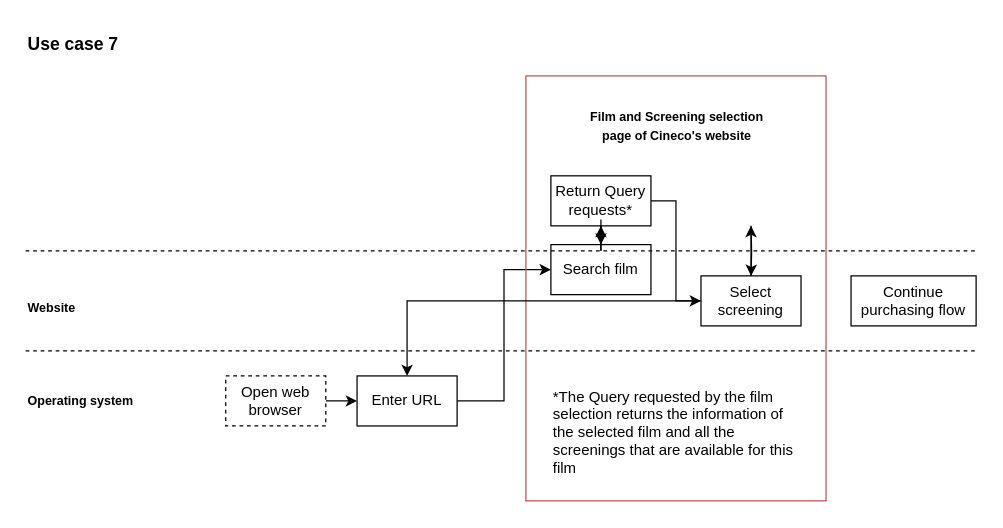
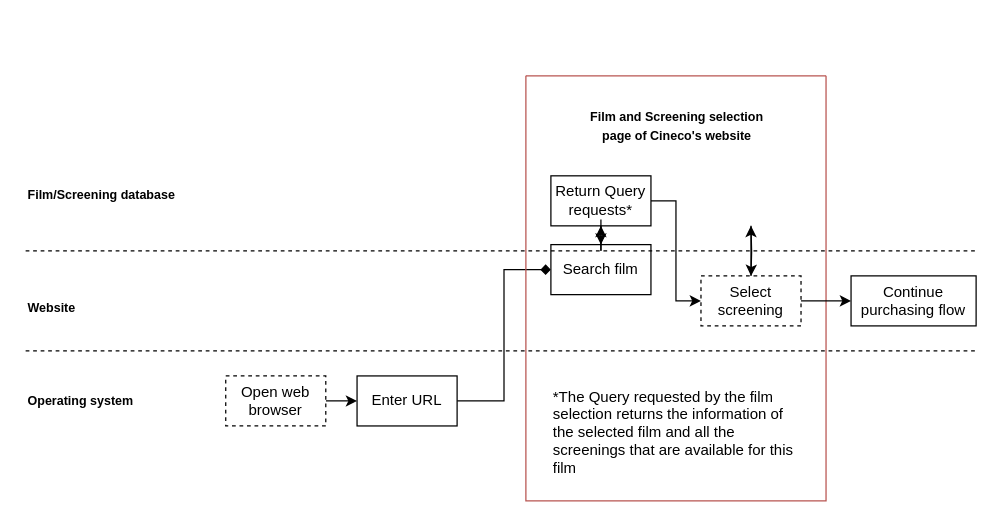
(101, 44) -> none
none -> (101, 194)
(541, 269) -> (540, 269)
(507, 301) -> (822, 301)
(751, 301) -> (751, 301)
